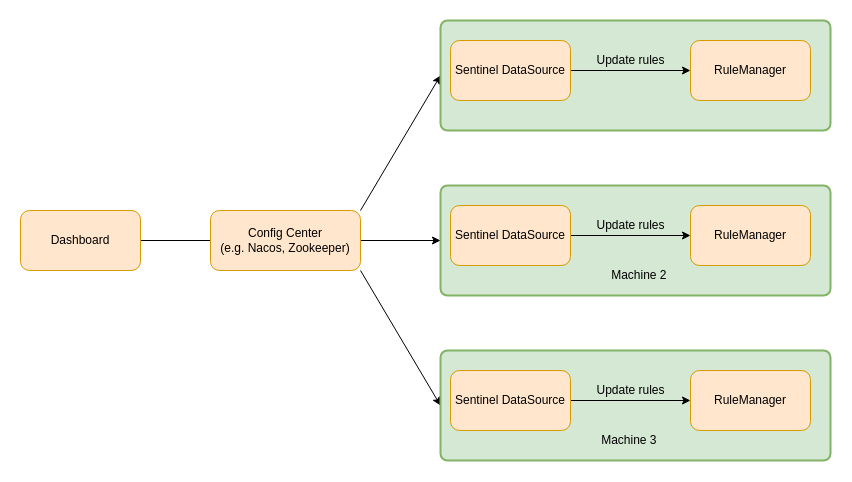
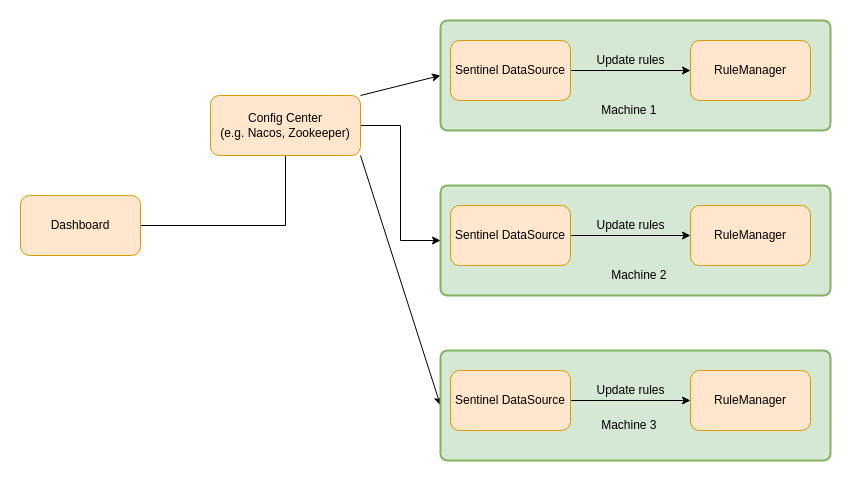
none -> (631, 111)
(81, 241) -> (81, 226)
(286, 241) -> (286, 126)
(631, 441) -> (631, 426)
